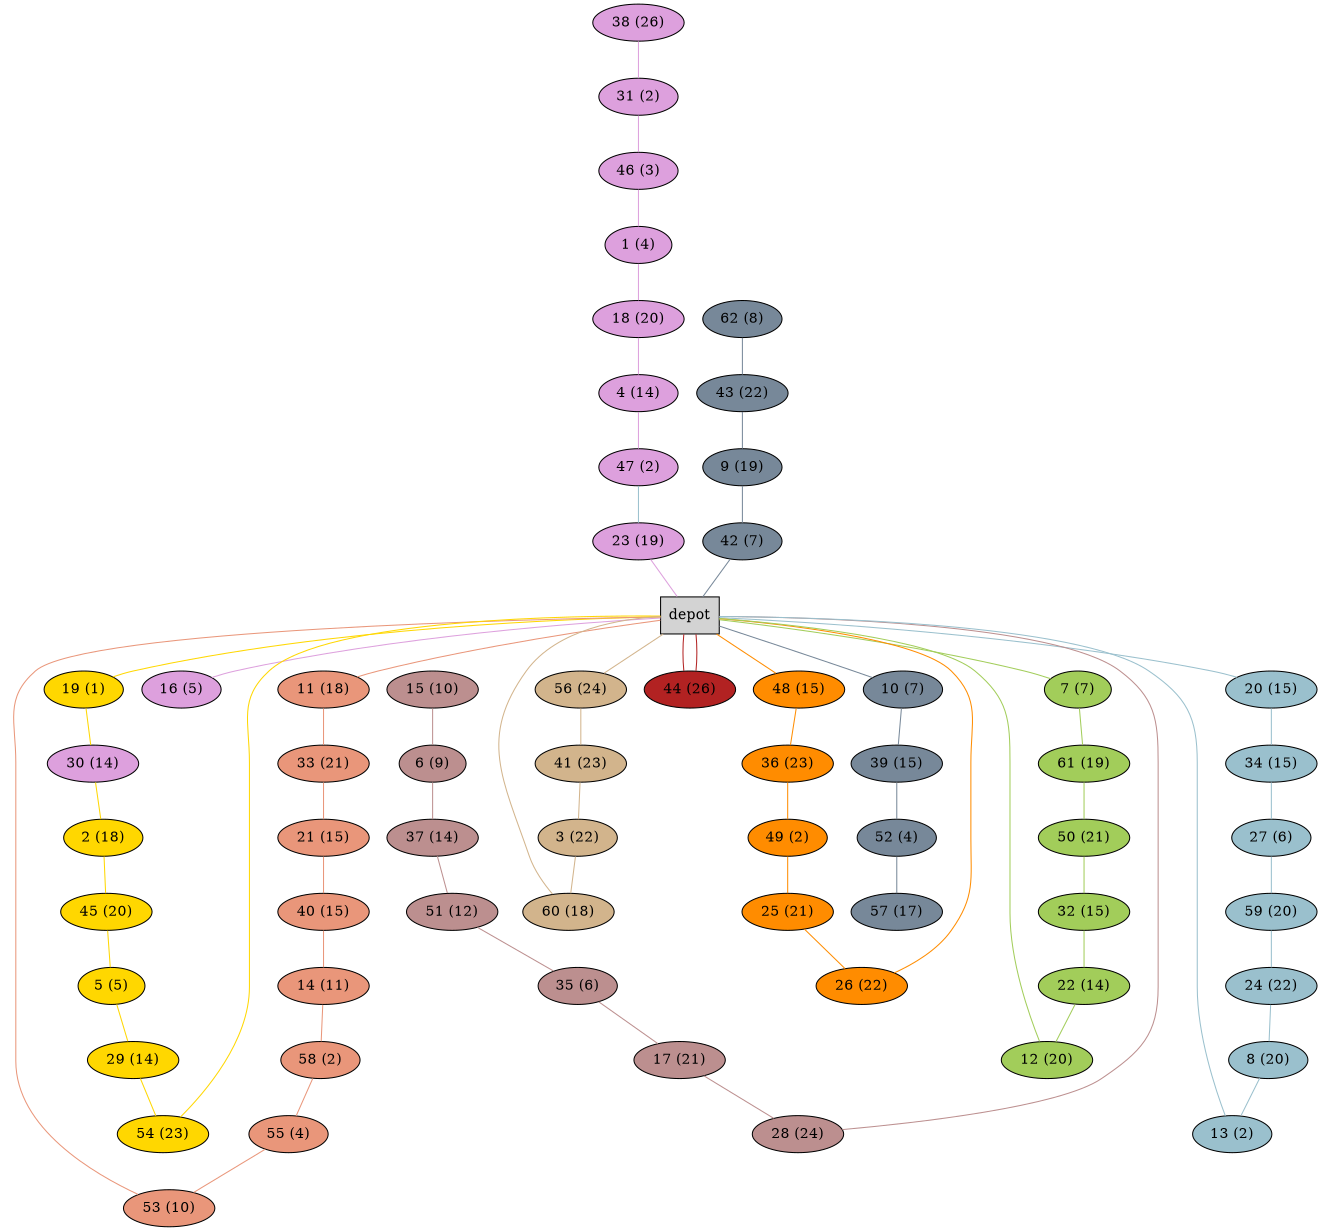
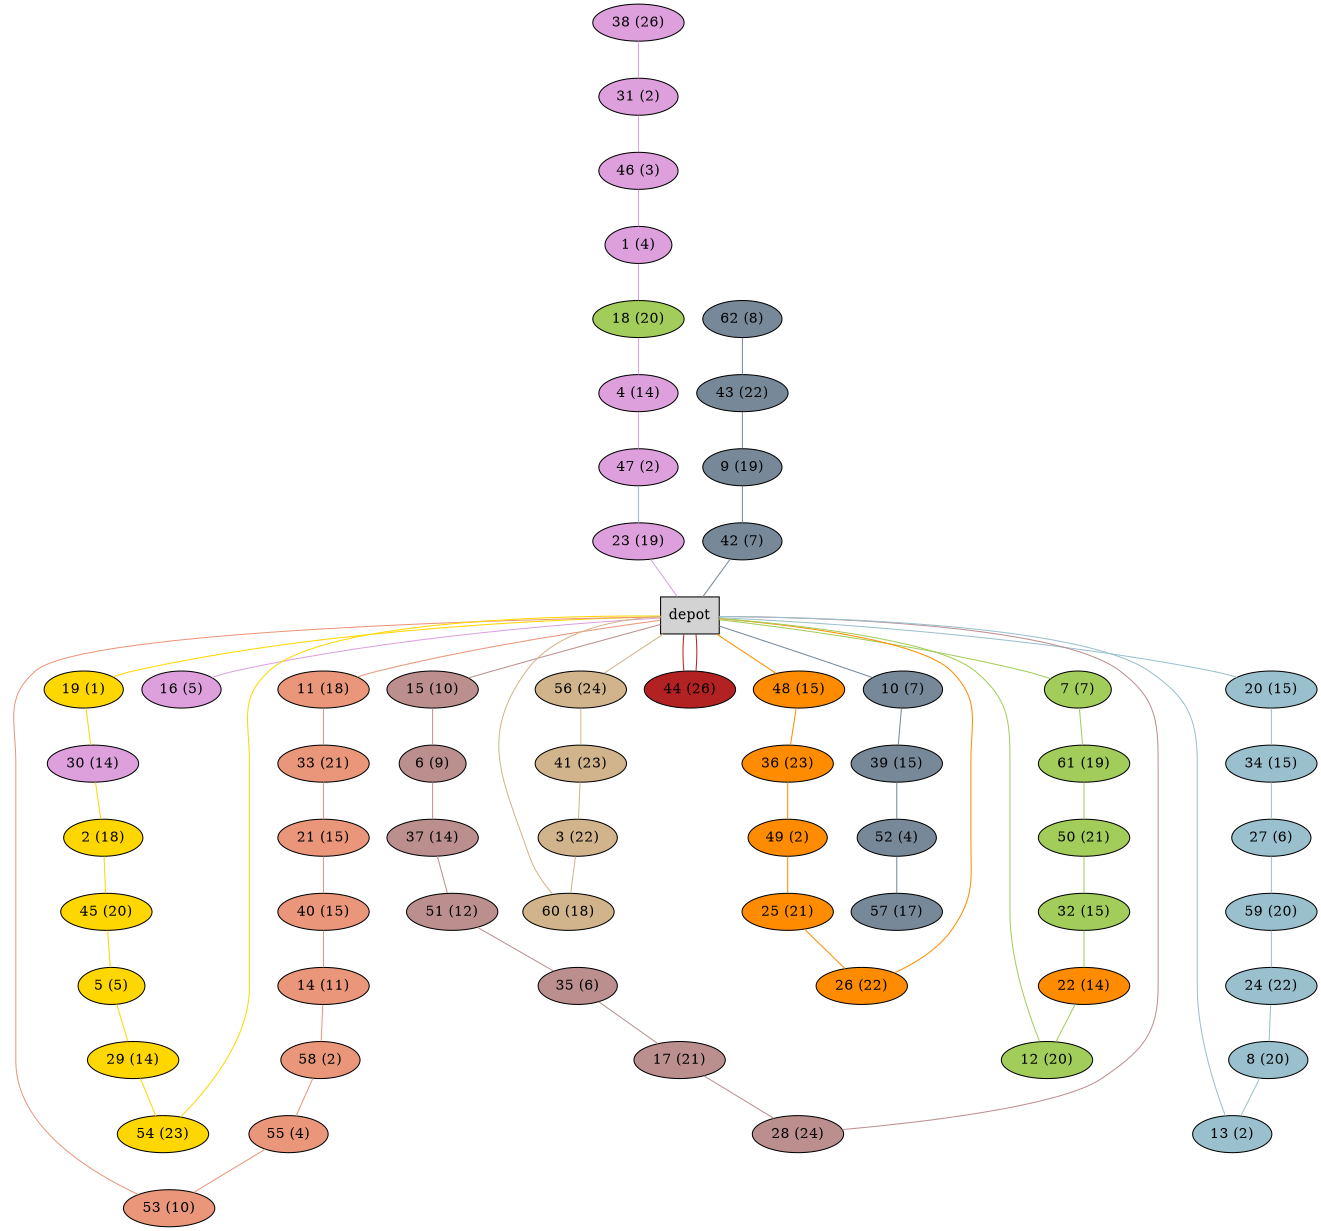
(638, 319) -> (638, 319)
none -> (564, 651)
(1084, 986) -> (1084, 986)
